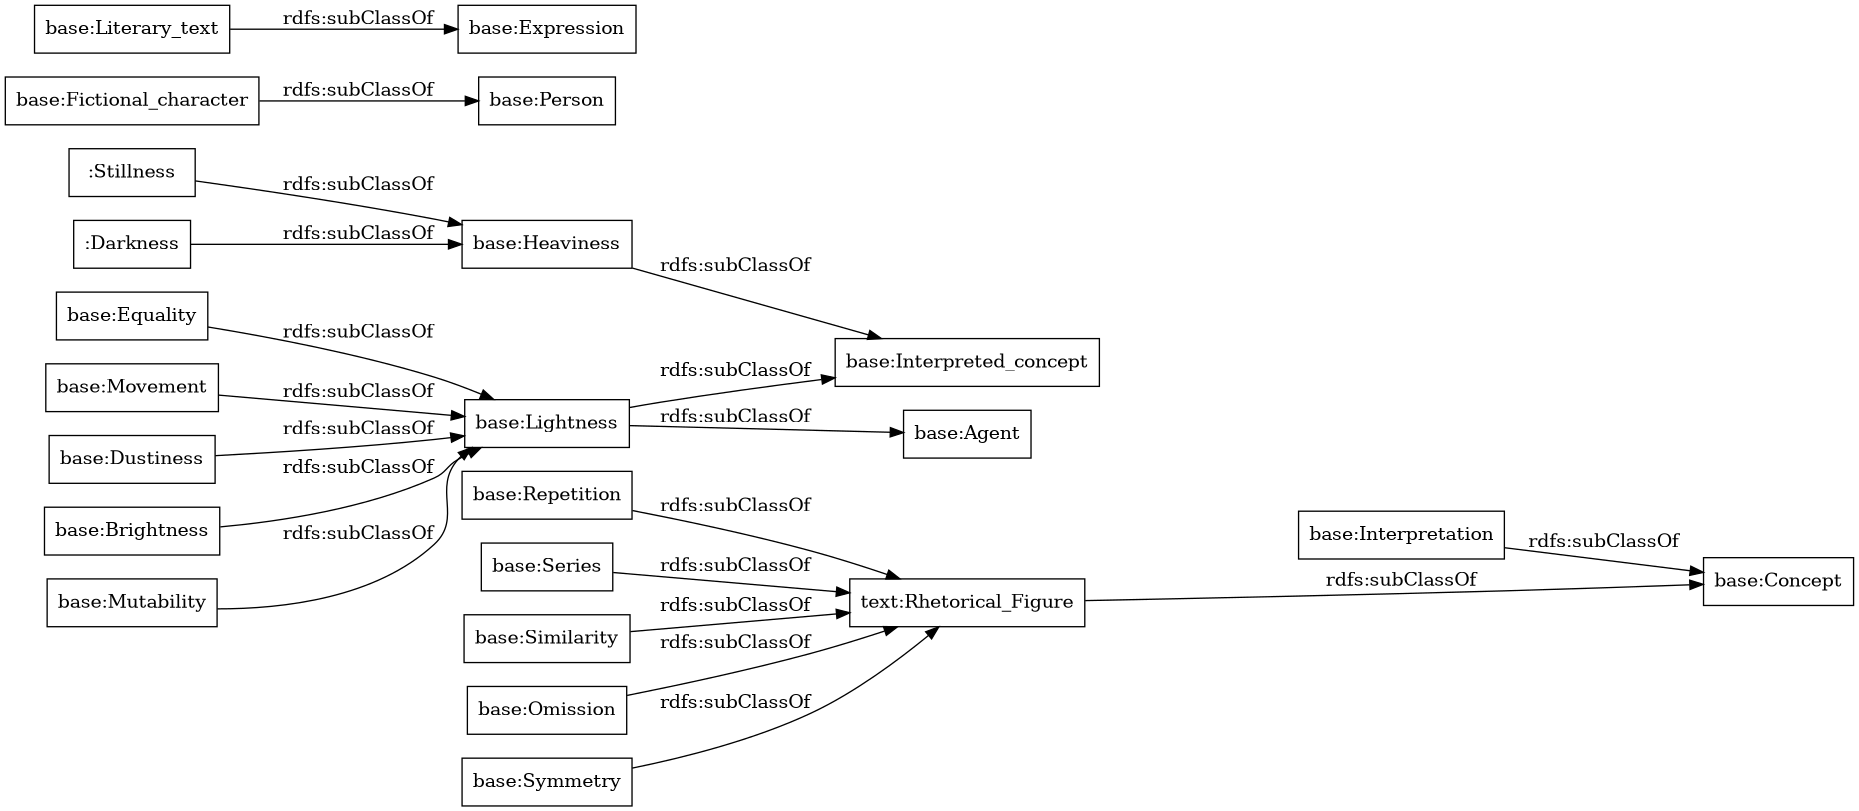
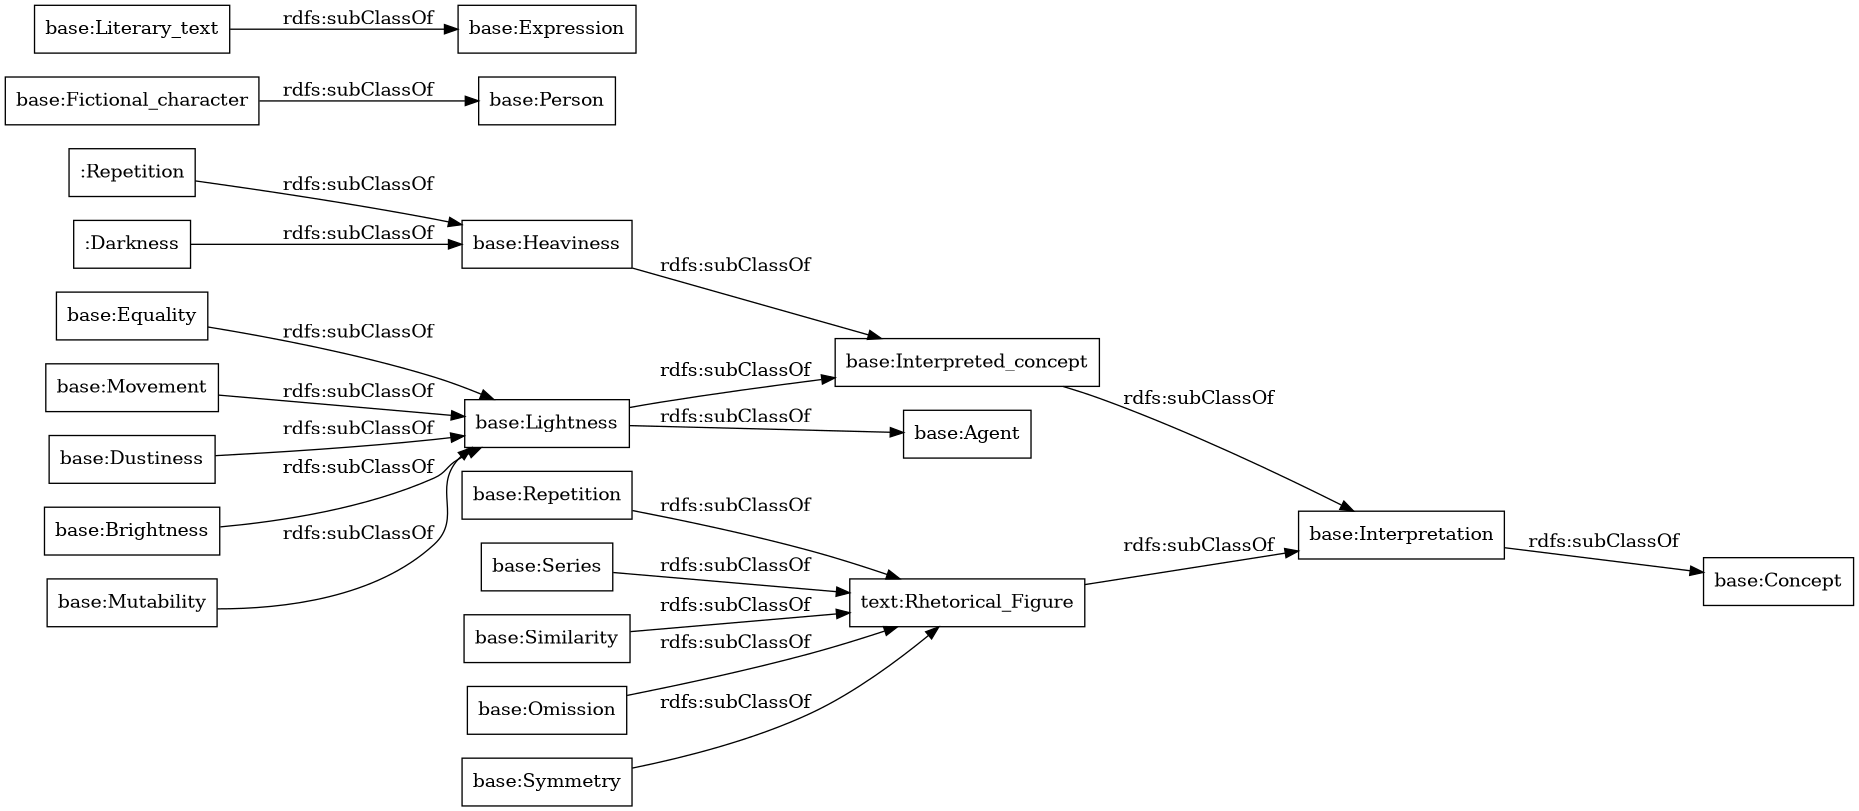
(132, 173) -> (132, 173)
none -> (1204, 441)
(1387, 594) -> (1185, 569)
